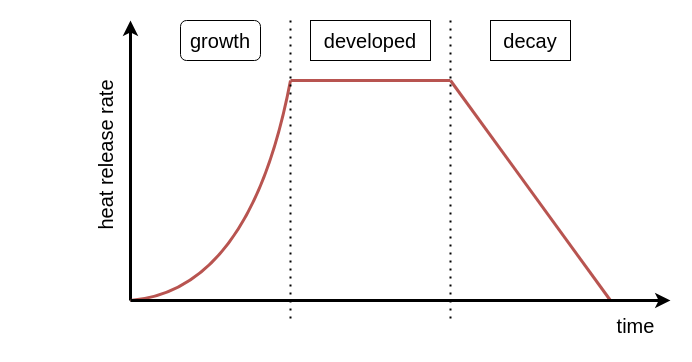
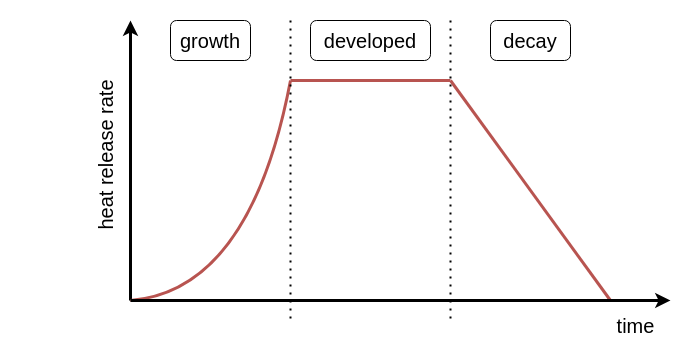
(221, 41) -> (211, 41)
(371, 41) -> (371, 41)
(531, 41) -> (531, 41)
